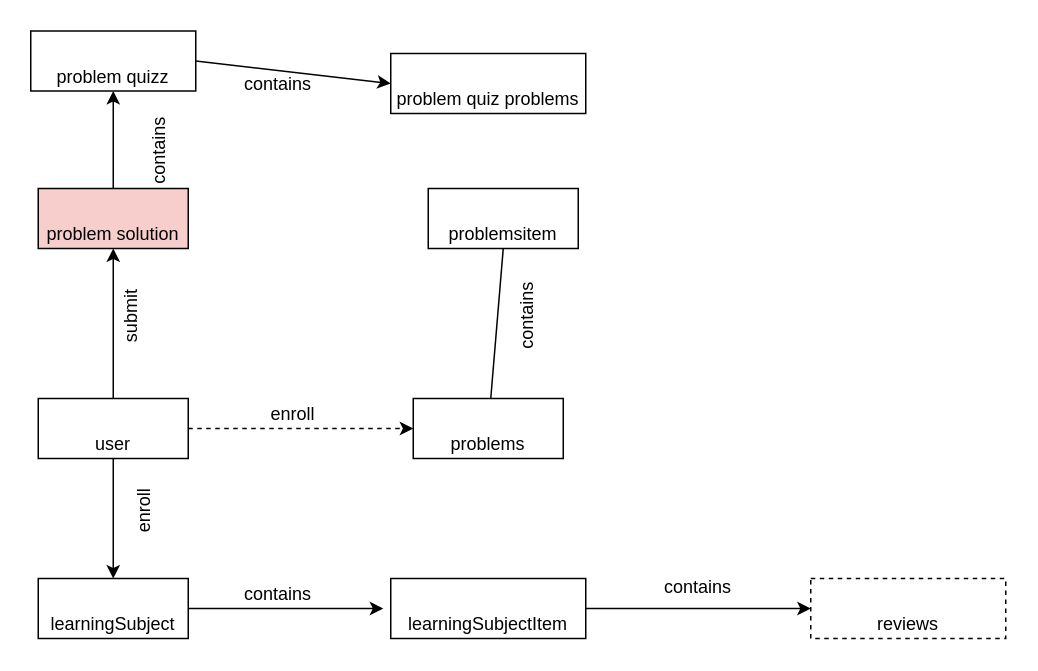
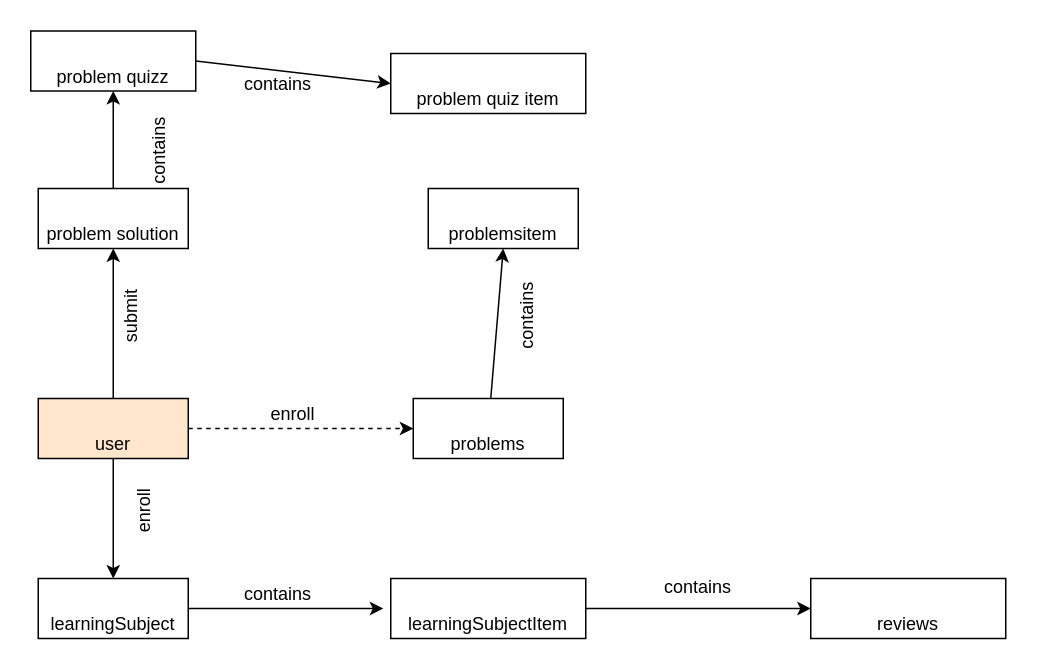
(488, 98) -> (488, 98)
(113, 218) -> (113, 218)
(503, 255) -> (502, 260)
(113, 428) -> (113, 428)
(908, 608) -> (908, 608)
